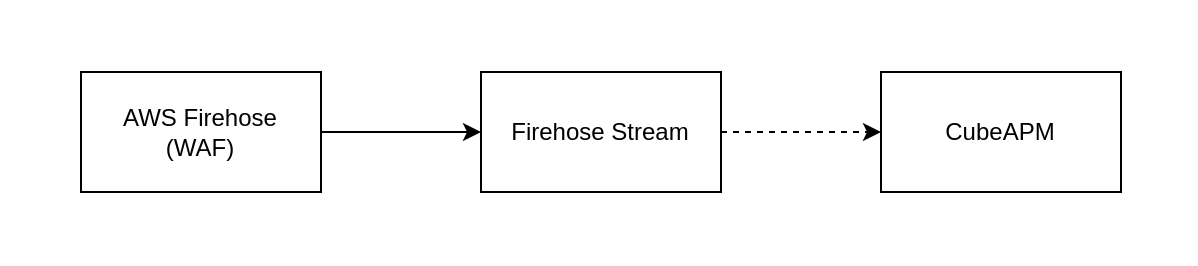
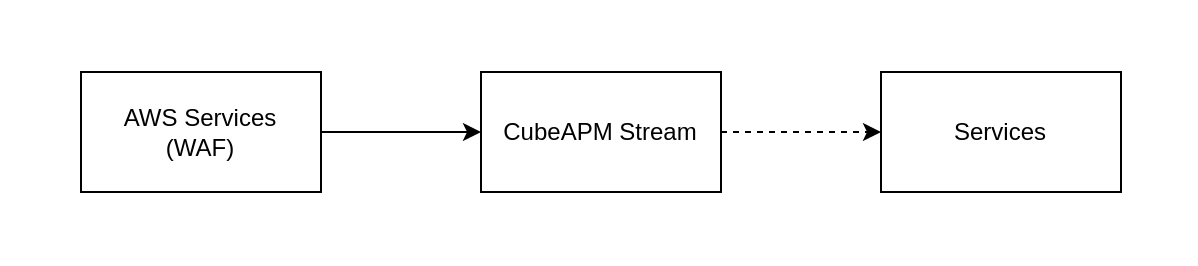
(201, 133) -> (201, 133)
(601, 133) -> (601, 133)
(1001, 133) -> (1001, 133)
